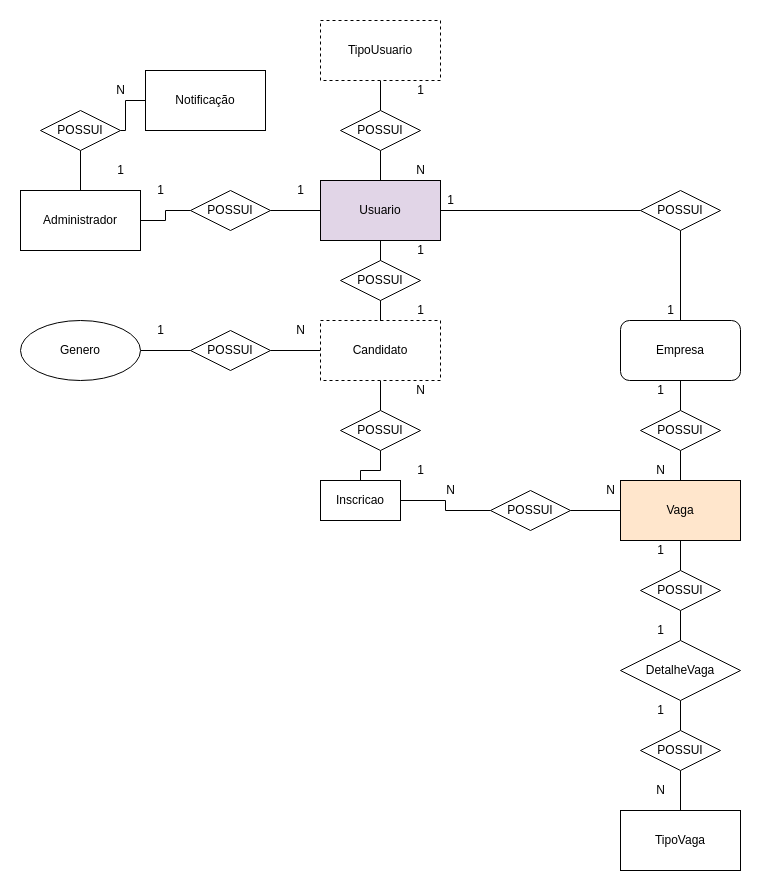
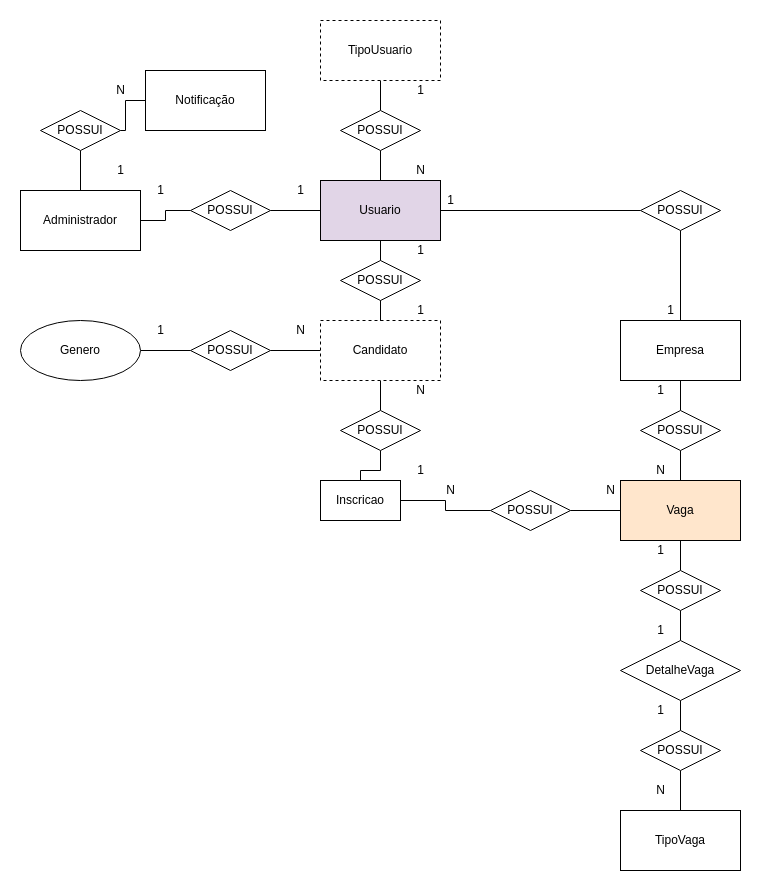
(681, 351) -> (681, 351)
